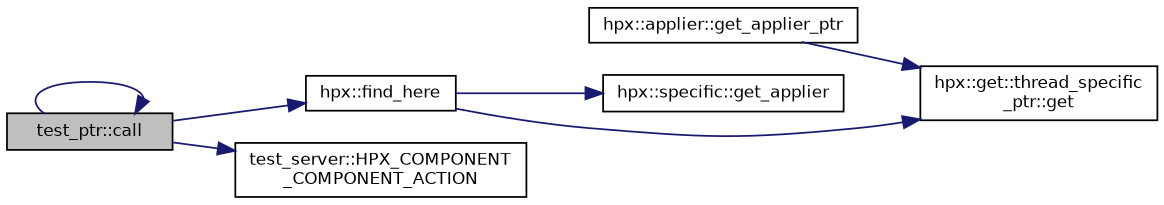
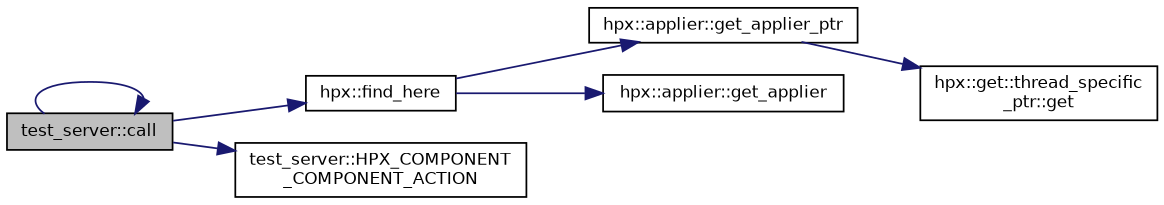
(723, 93) -> (723, 93)
(90, 132) -> (90, 132)
(679, 135) -> (539, 62)
